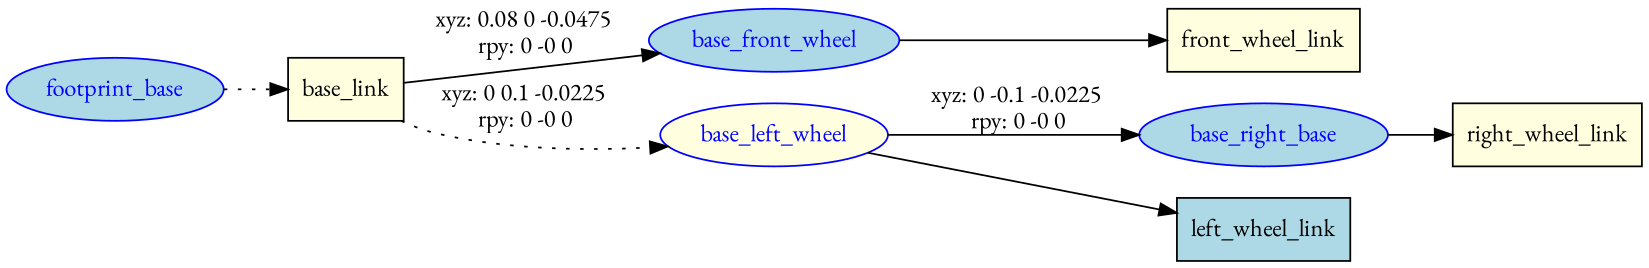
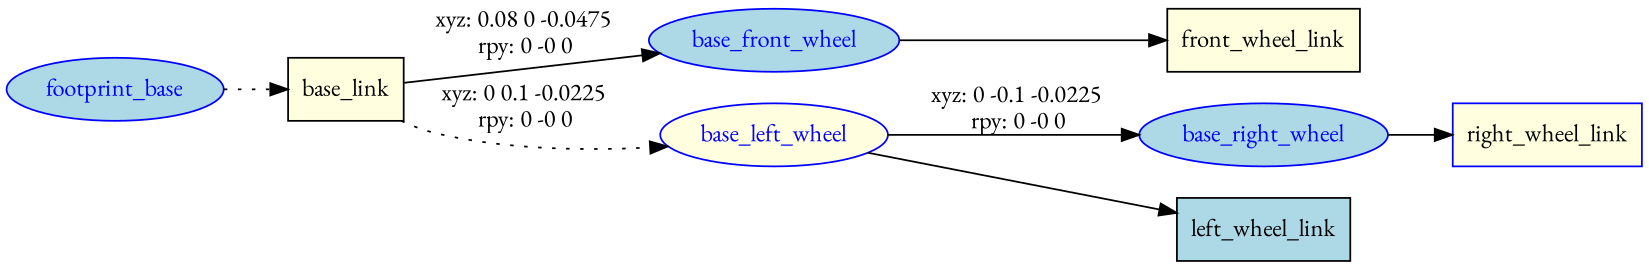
(1264, 135) -> (1264, 135)
(1547, 135) -> (1547, 135)
